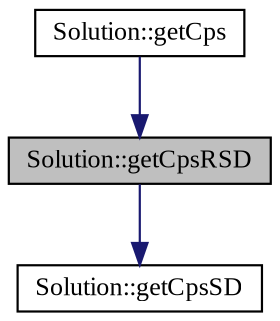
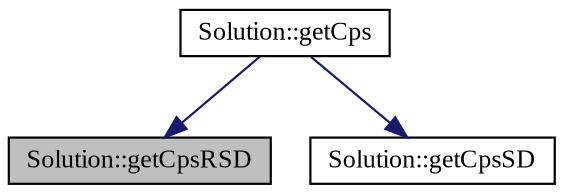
(140, 214) -> (350, 90)
